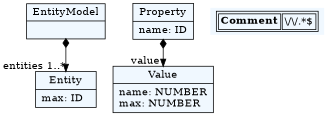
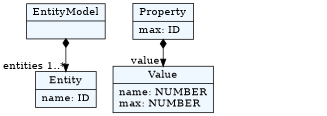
(267, 21) -> none
(163, 30) -> (160, 30)
(63, 98) -> (66, 98)
